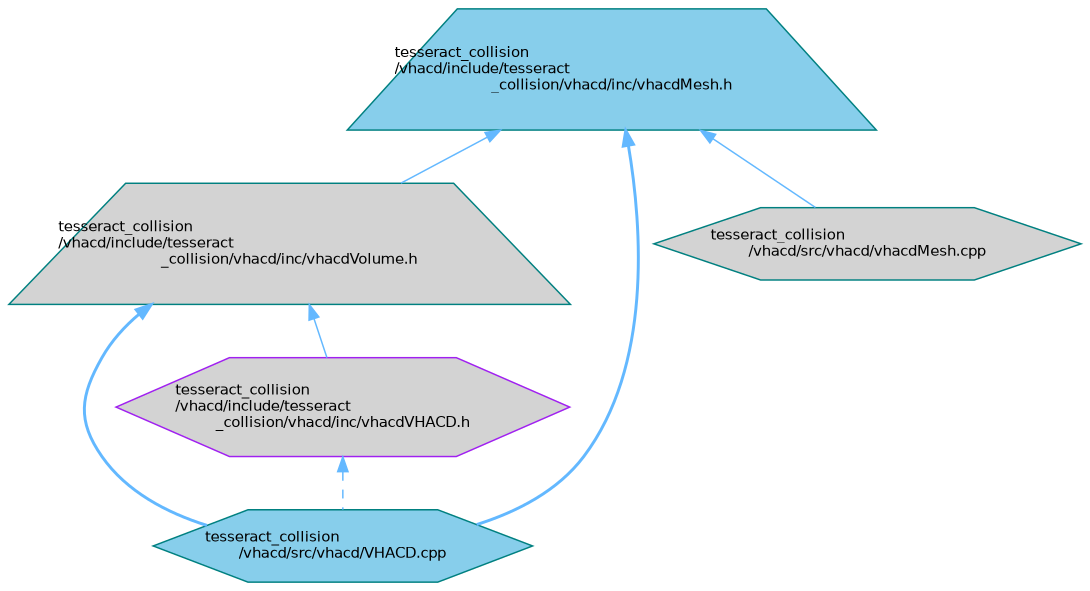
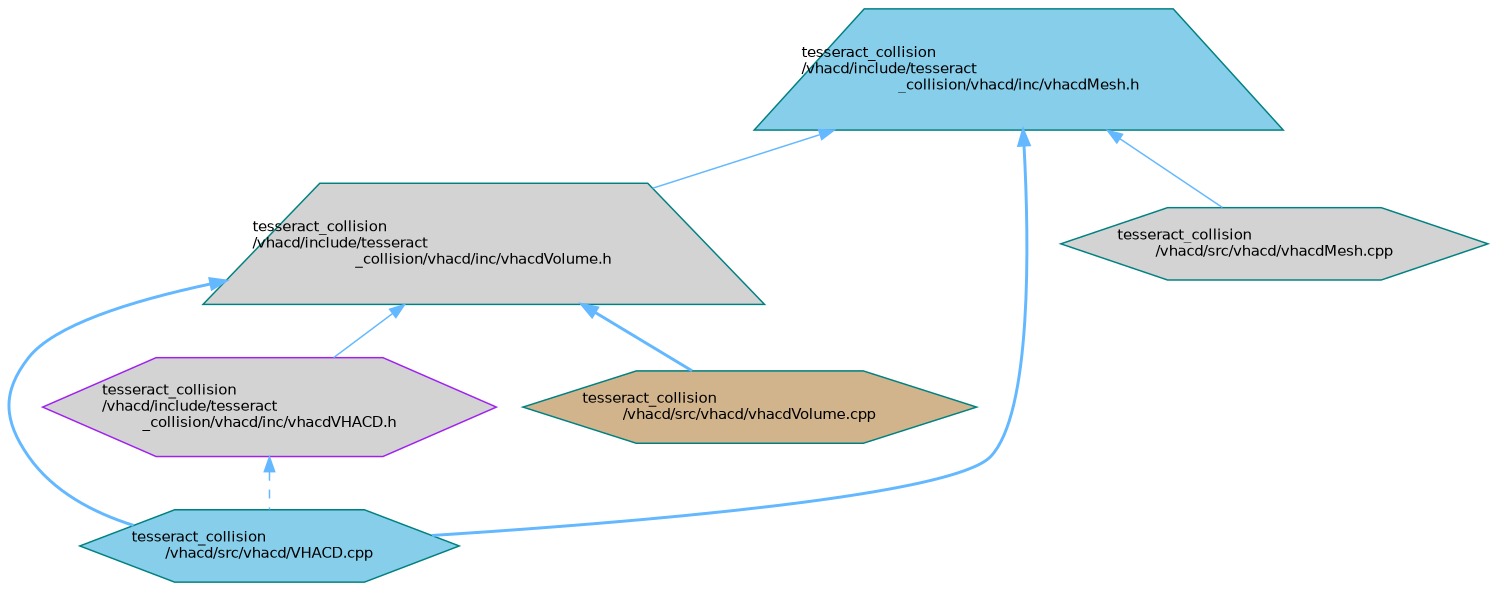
none -> (750, 407)
